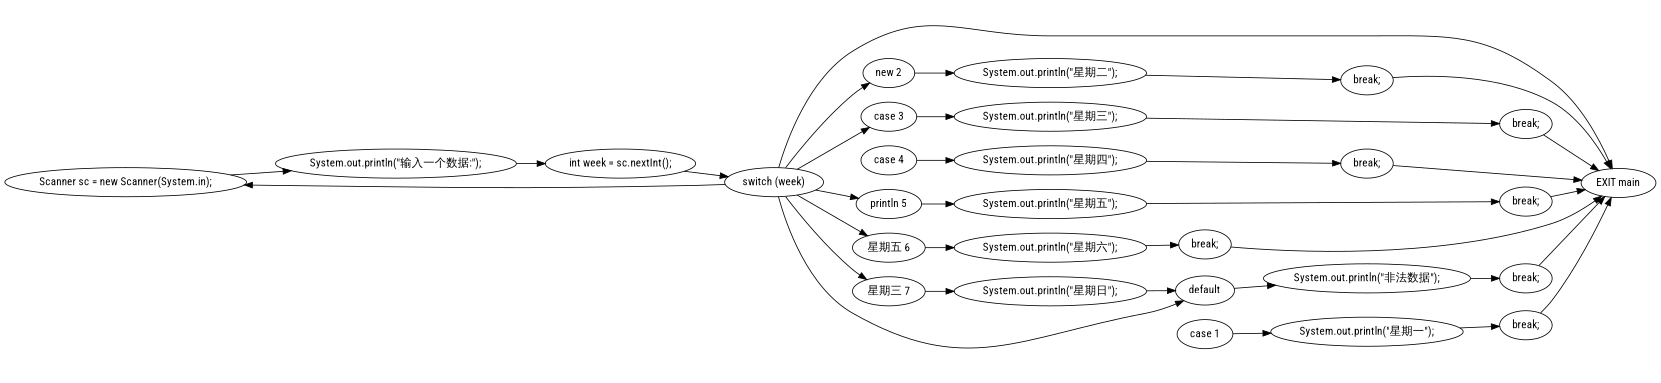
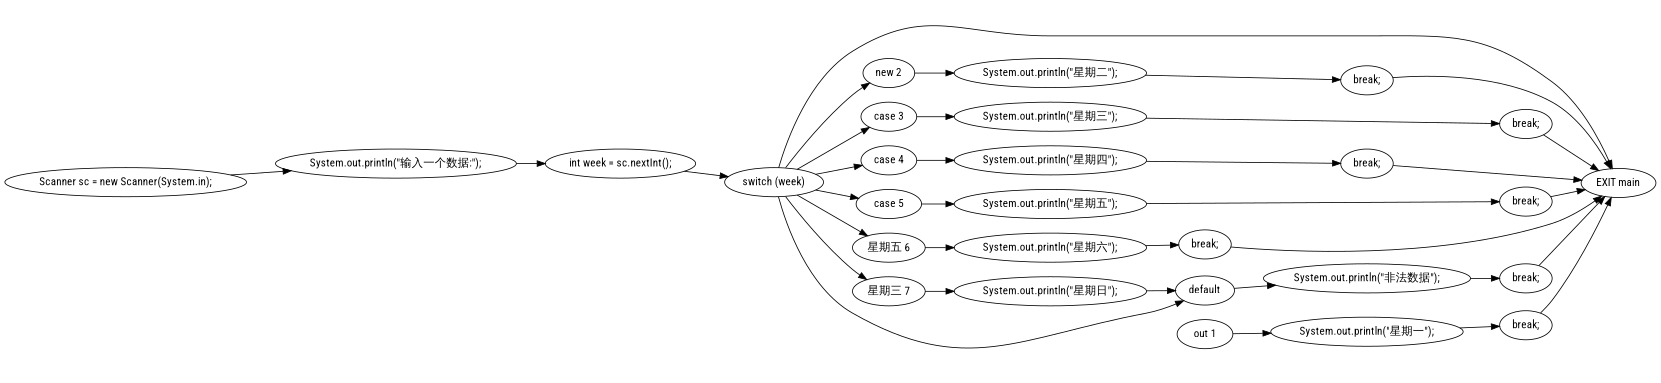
(489, 188) -> (835, 171)
(889, 204) -> (889, 204)
(1205, 334) -> (1205, 334)
